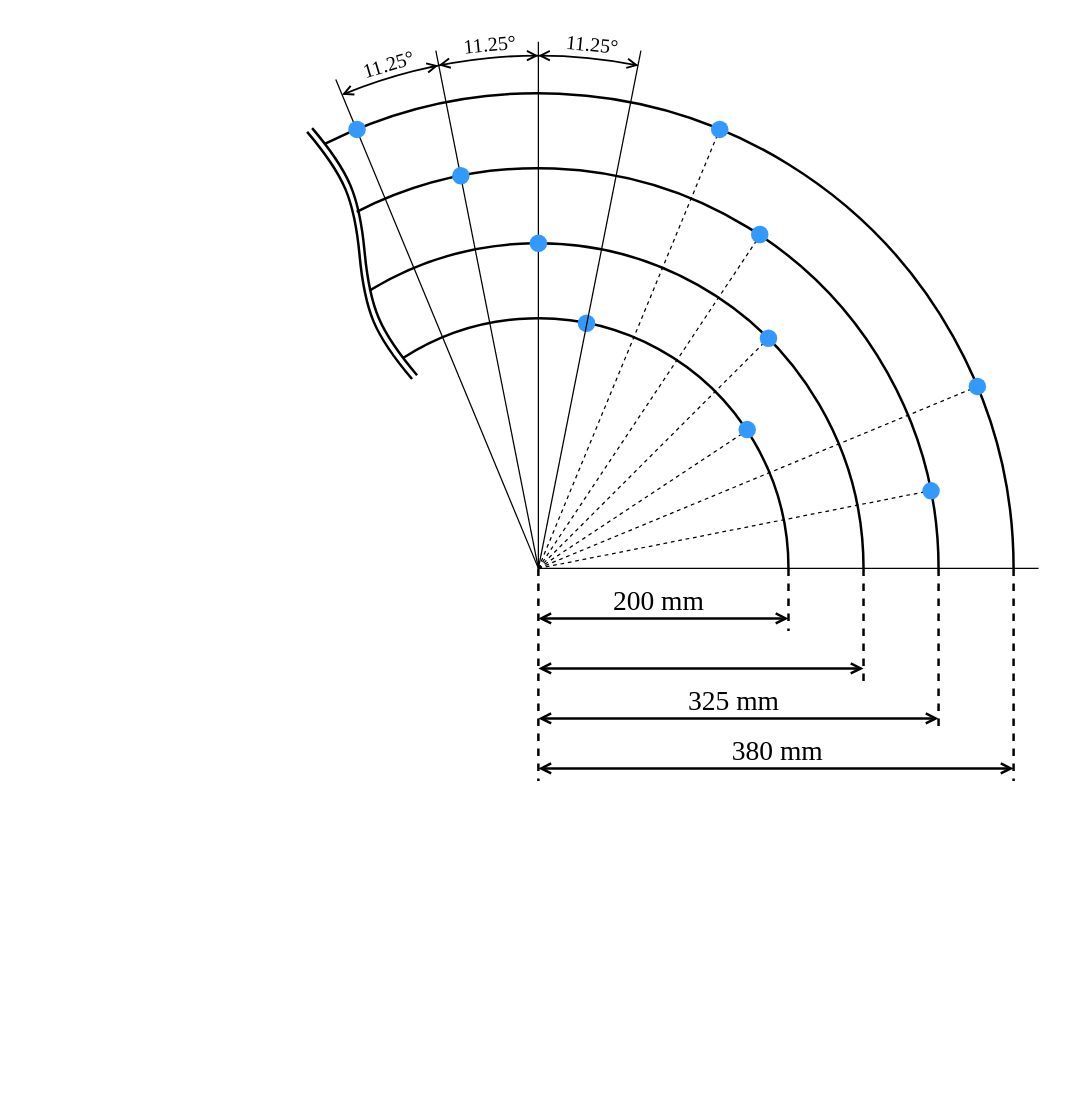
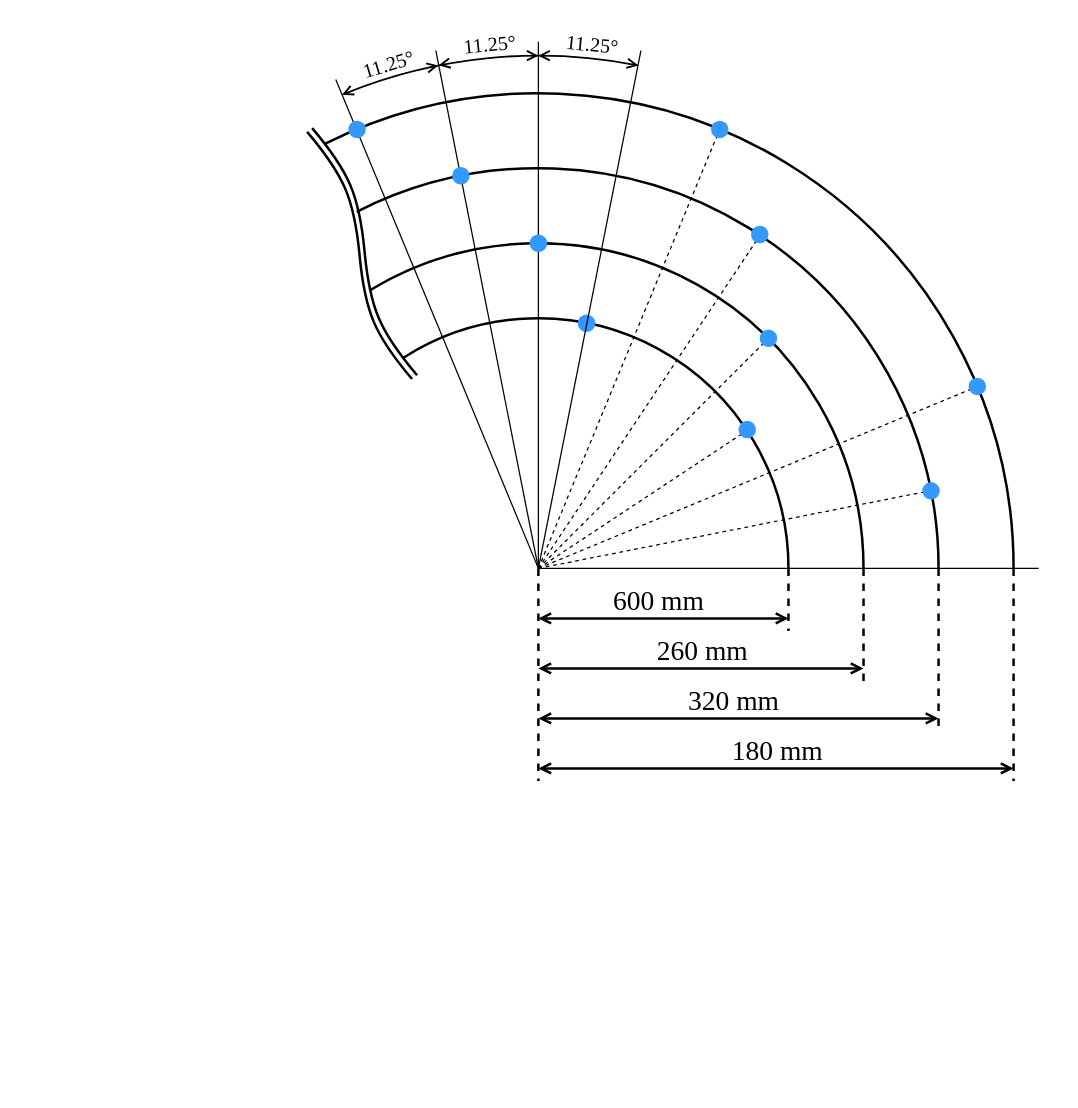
(659, 602) -> (659, 602)
none -> (702, 652)
(734, 702) -> (734, 702)
(778, 752) -> (778, 752)
